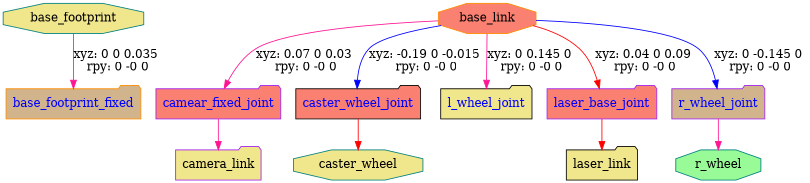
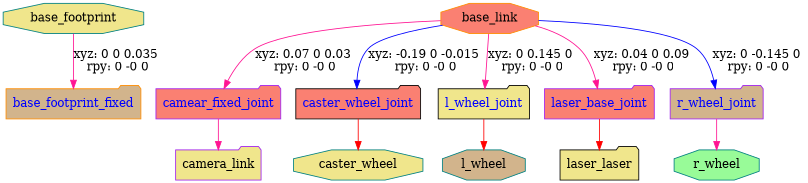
(573, 44) -> (574, 44)
none -> (484, 165)
(602, 165) -> (599, 165)
